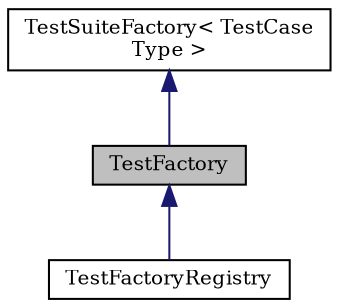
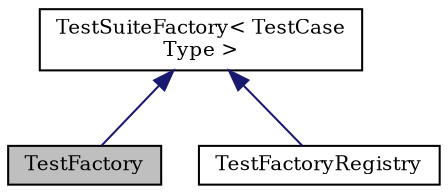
(169, 233) -> (273, 116)
